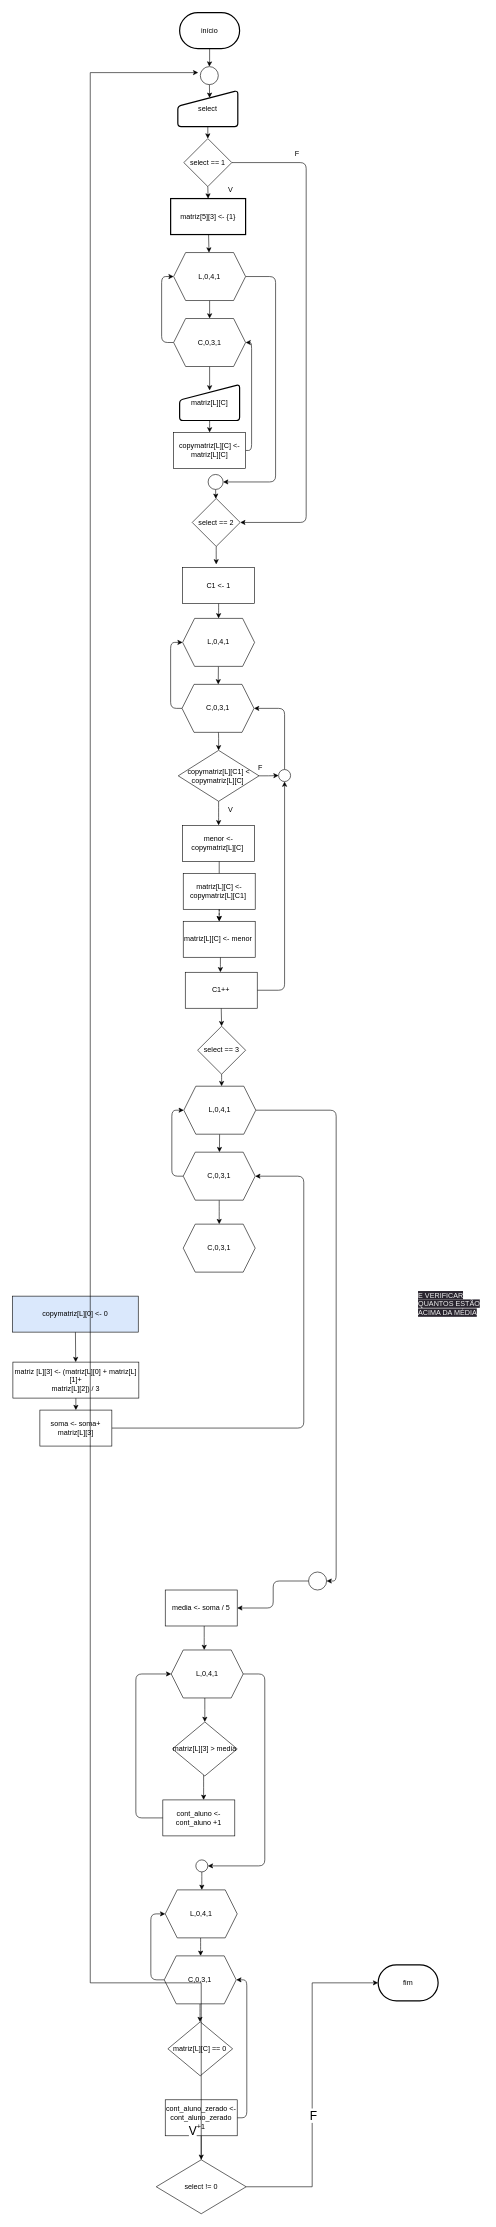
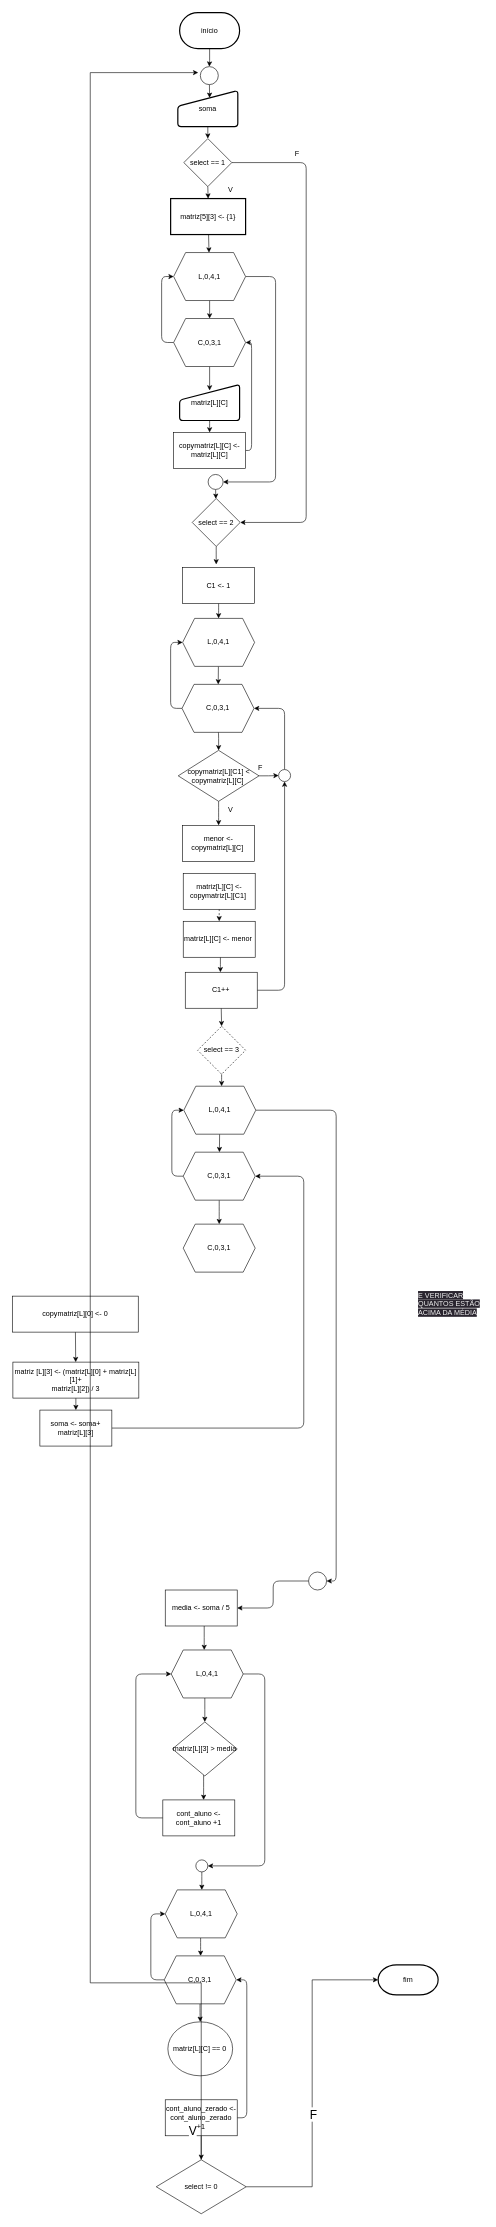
(208, 108) -> (208, 108)
(219, 867) -> none
(222, 1050) -> (222, 1050)
(75, 1314) -> (75, 1314)
(408, 1983) -> (408, 1980)
(200, 2049) -> (200, 2049)
